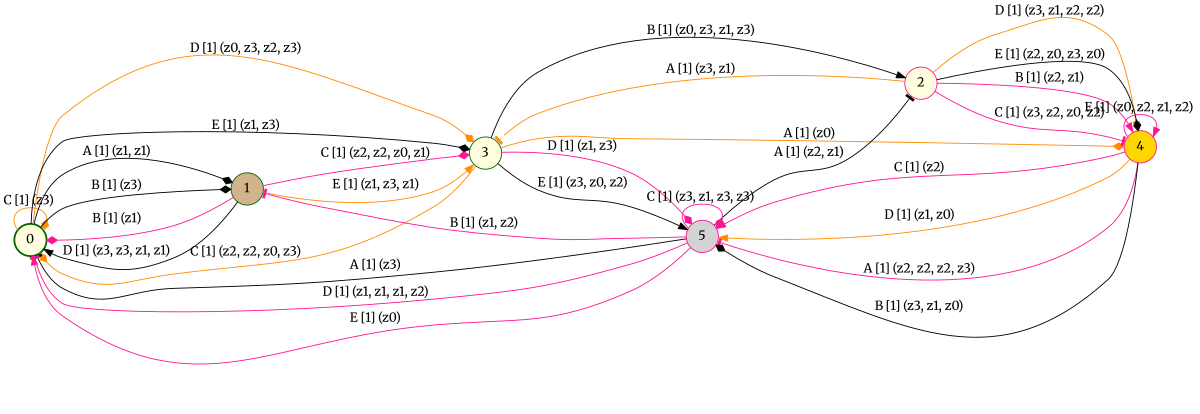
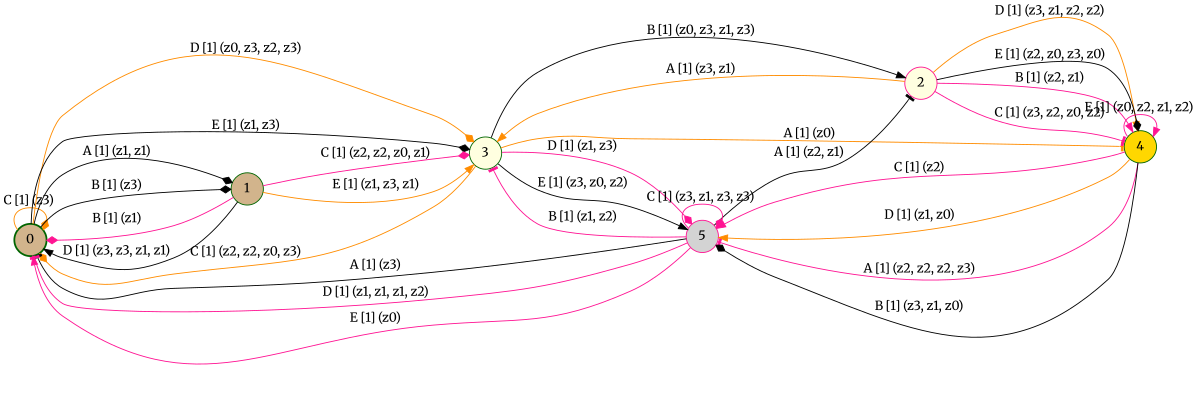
(699, 79) -> (699, 79)
(810, 141) -> (810, 141)
(1140, 147) -> (1140, 147)
(475, 233) -> (577, 233)
(30, 240) -> (30, 240)
